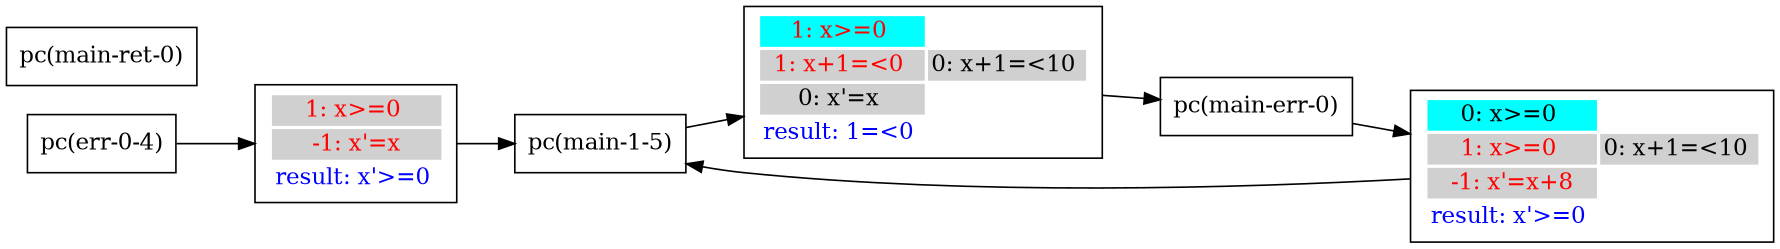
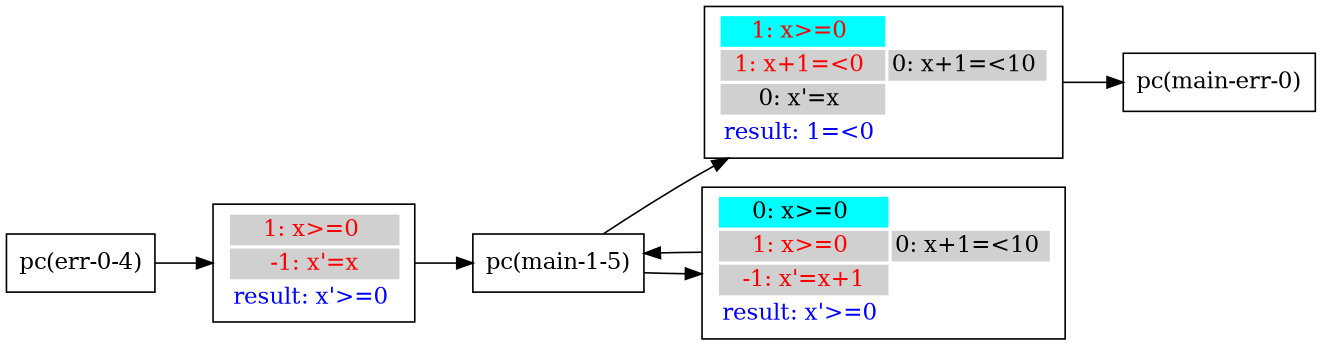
(102, 56) -> none
(1373, 127) -> (665, 273)
(1512, 182) -> (804, 279)
